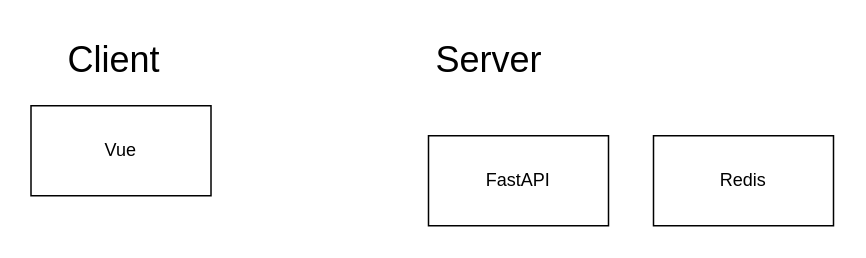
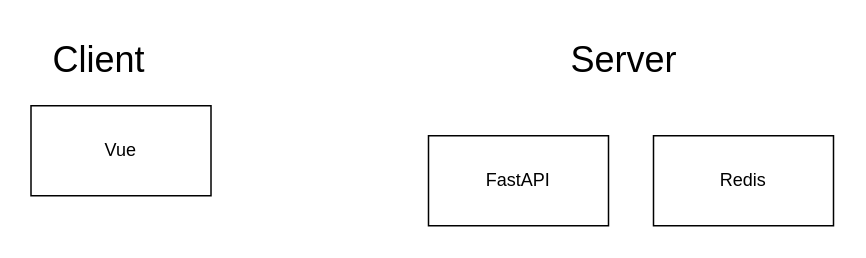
(113, 61) -> (98, 61)
(488, 61) -> (623, 61)
